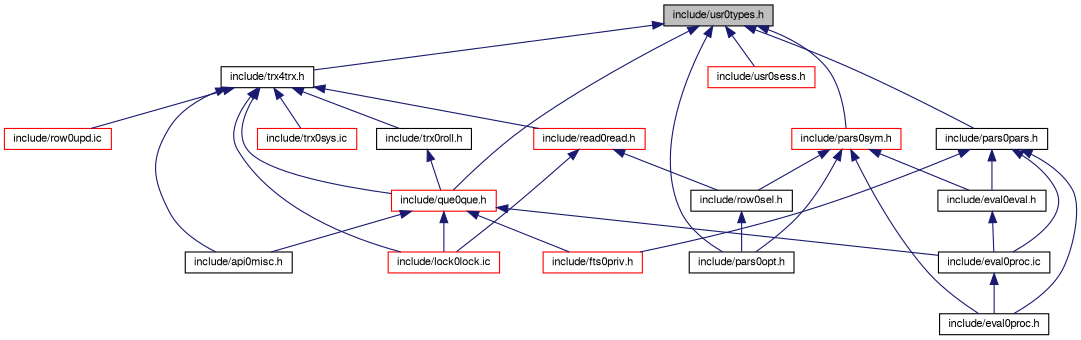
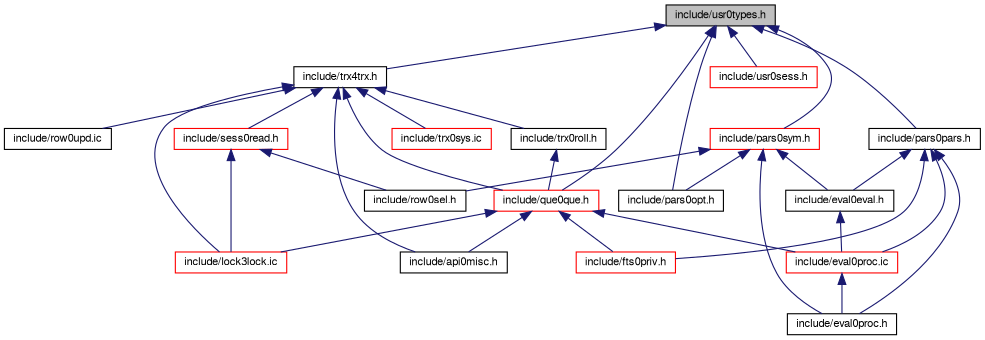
(58, 139) -> (58, 139)
(589, 139) -> (231, 139)
(742, 241) -> none
(444, 262) -> (231, 262)
(994, 262) -> (842, 262)
